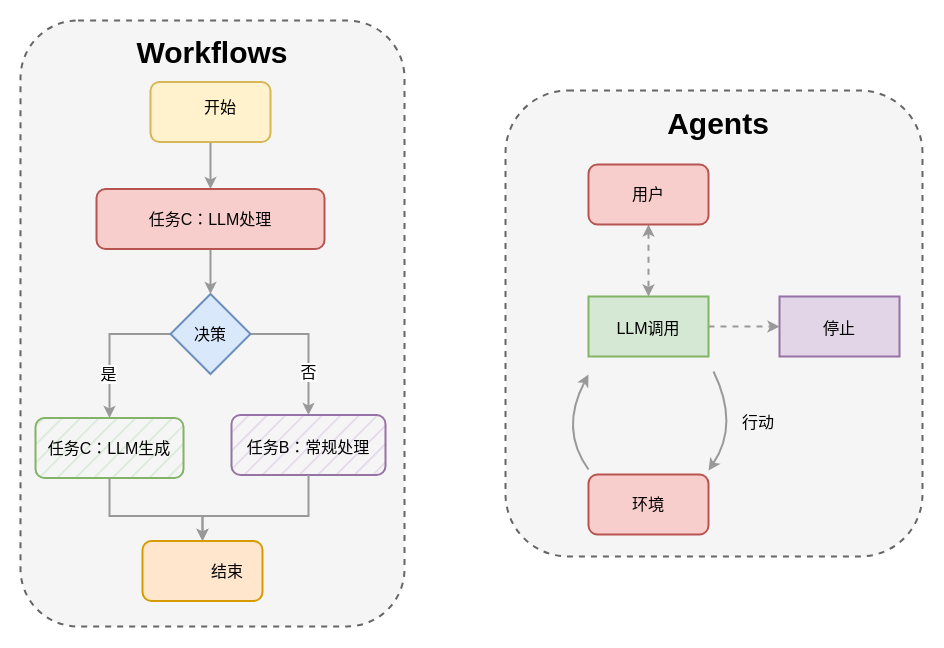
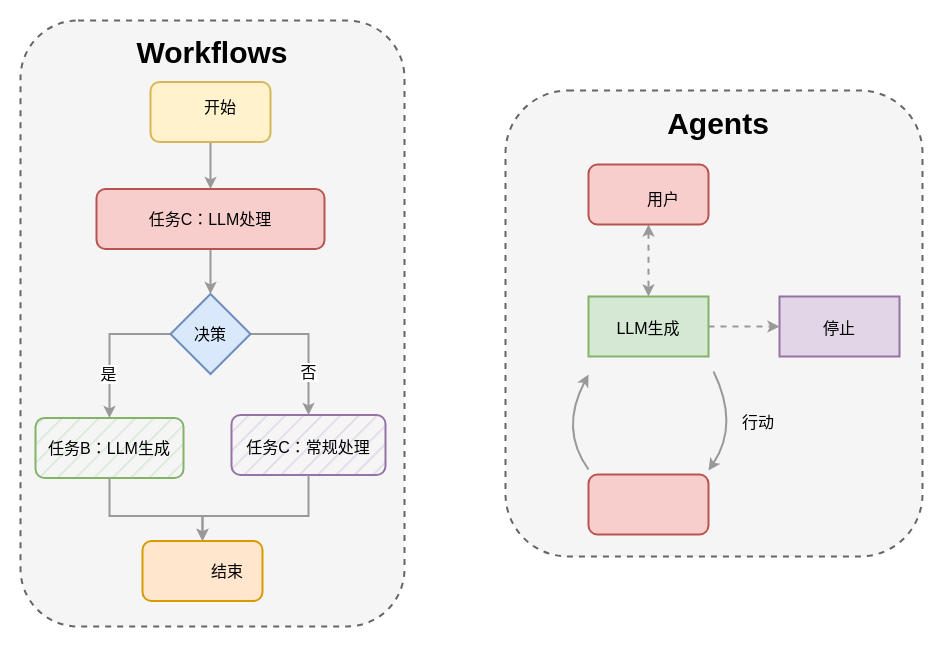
(649, 195) -> (664, 200)
(649, 329) -> (649, 329)
(309, 448) -> (309, 448)
(110, 449) -> (110, 449)
(649, 505) -> none
